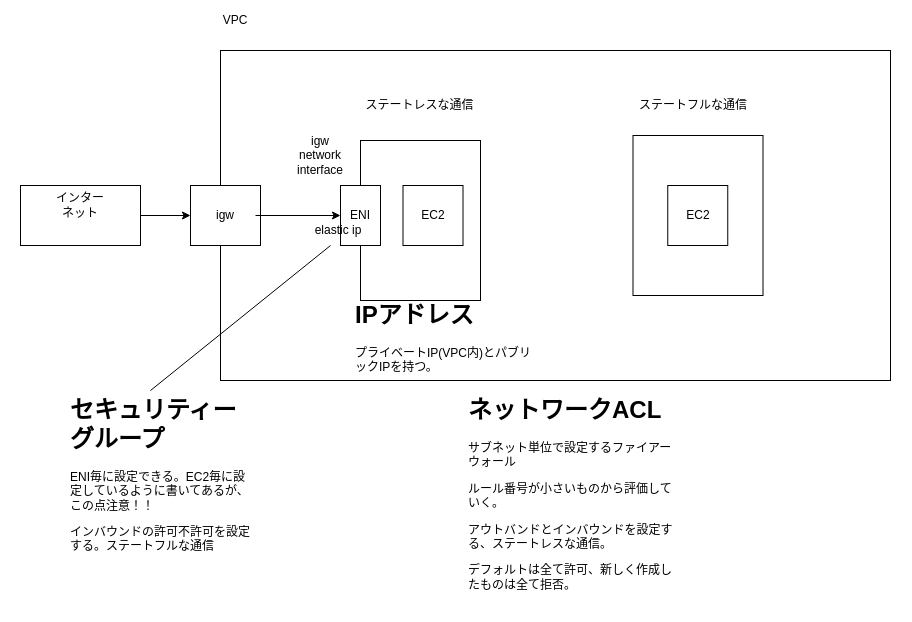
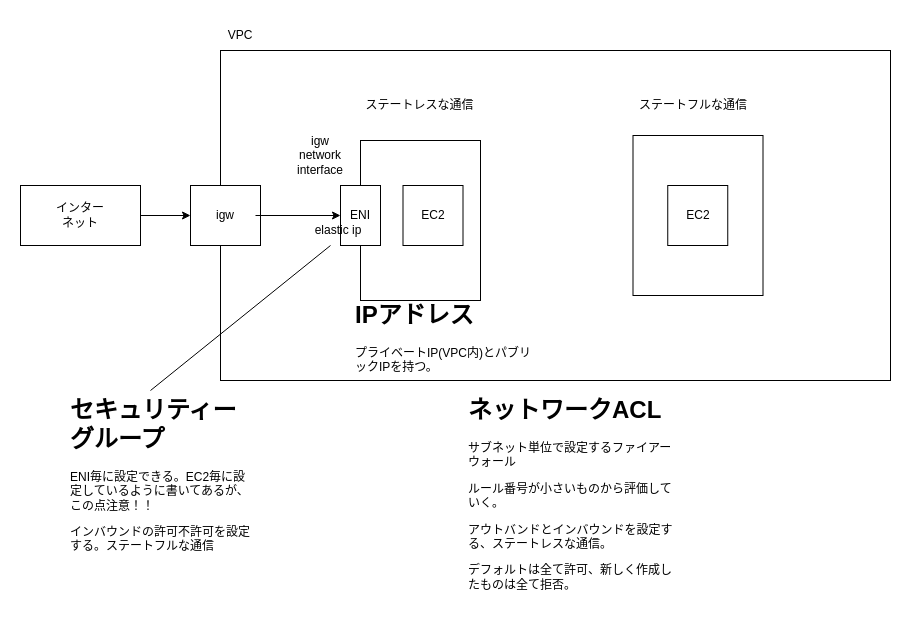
(236, 21) -> (241, 36)
(81, 206) -> (81, 216)
